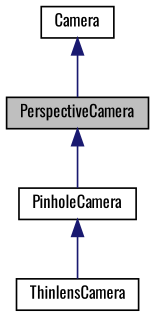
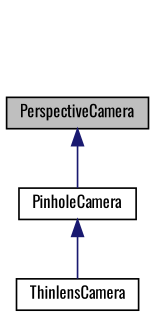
(78, 22) -> none
